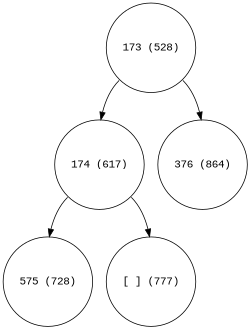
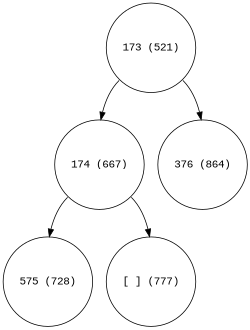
(151, 48) -> (151, 48)
(99, 165) -> (99, 165)
